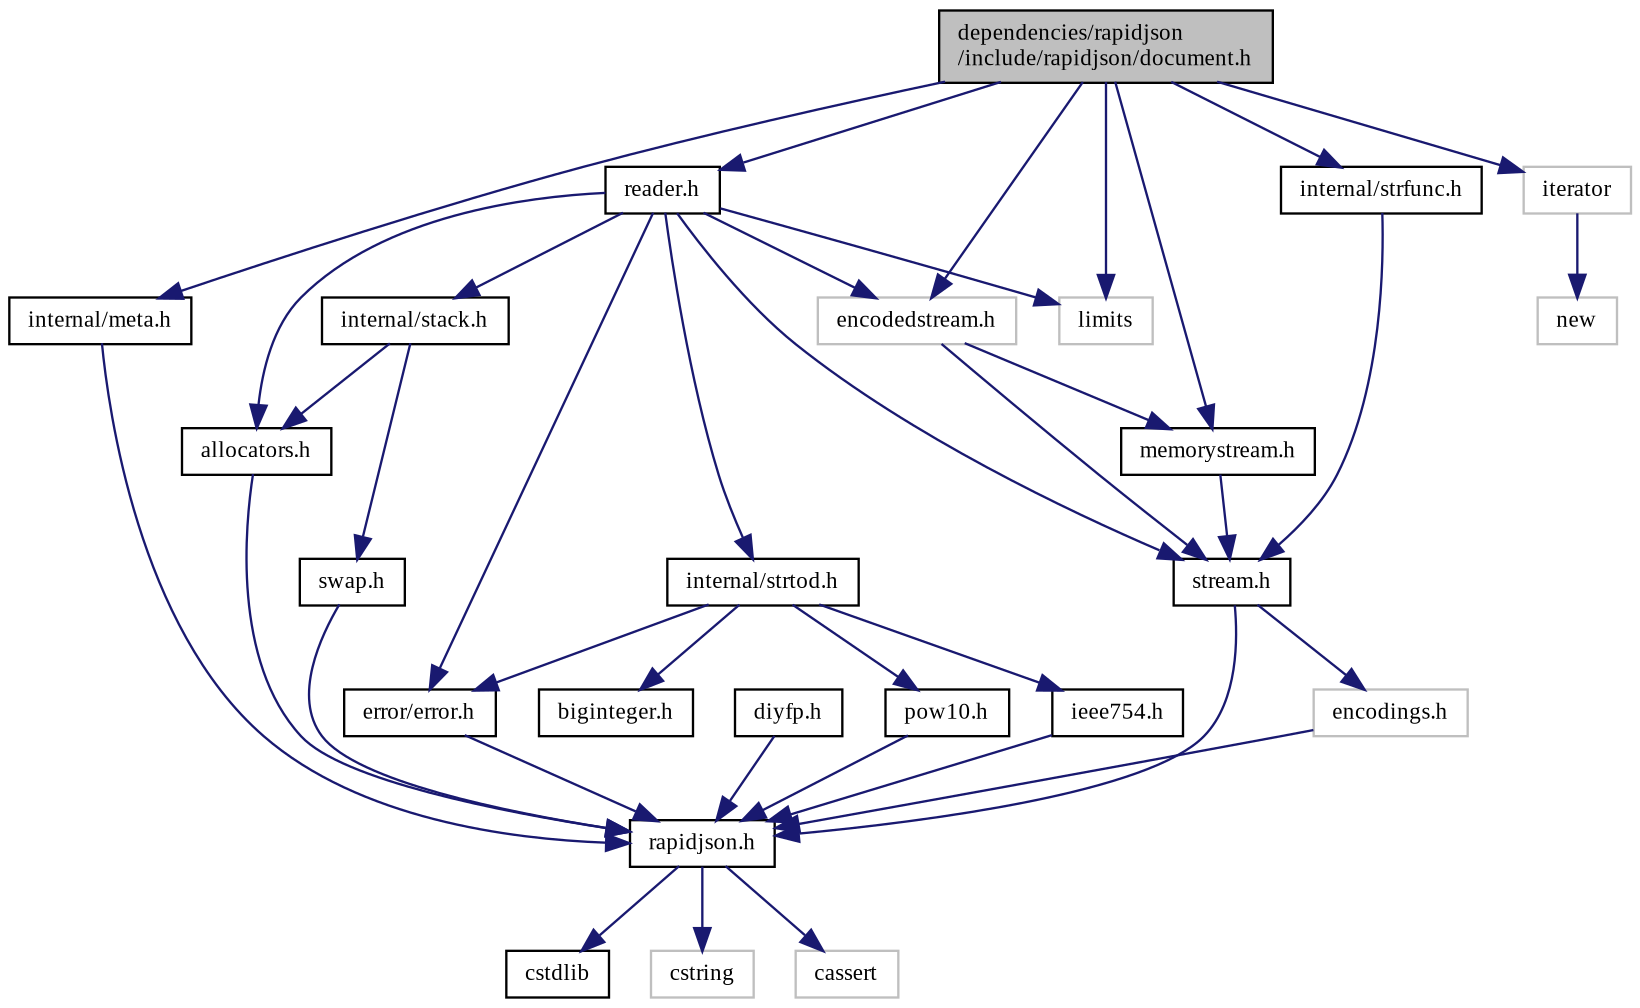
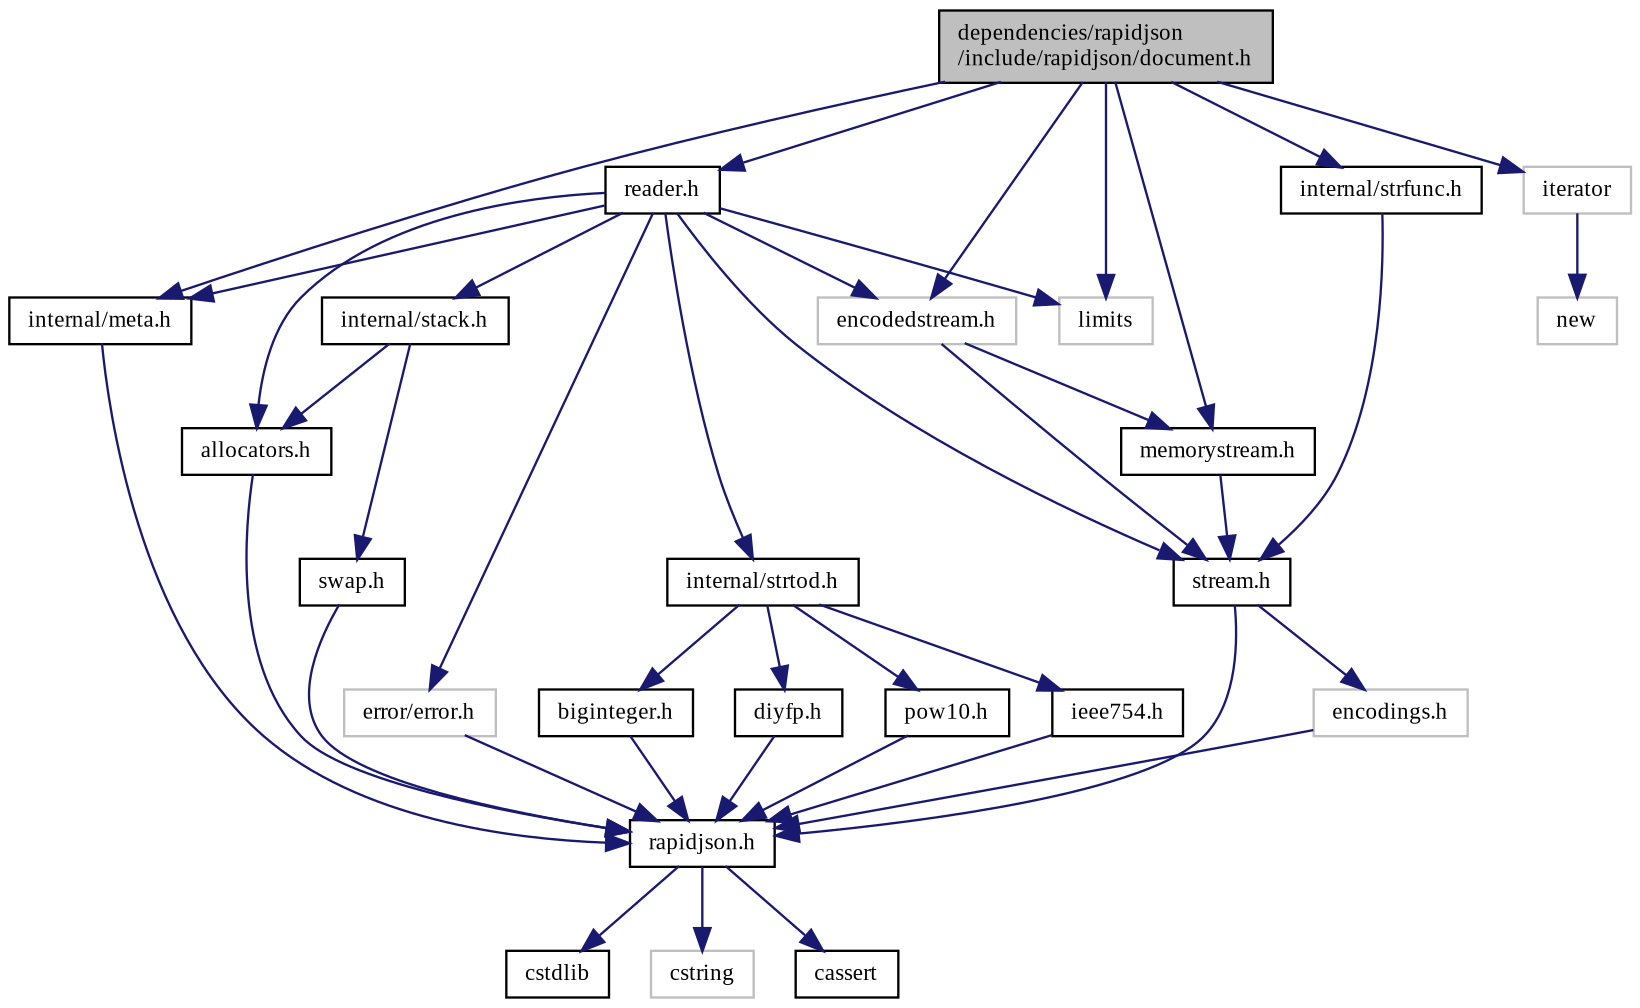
none -> (409, 249)
(603, 643) -> (774, 636)
(420, 713) -> (420, 713)
none -> (653, 768)
(847, 974) -> (847, 974)
